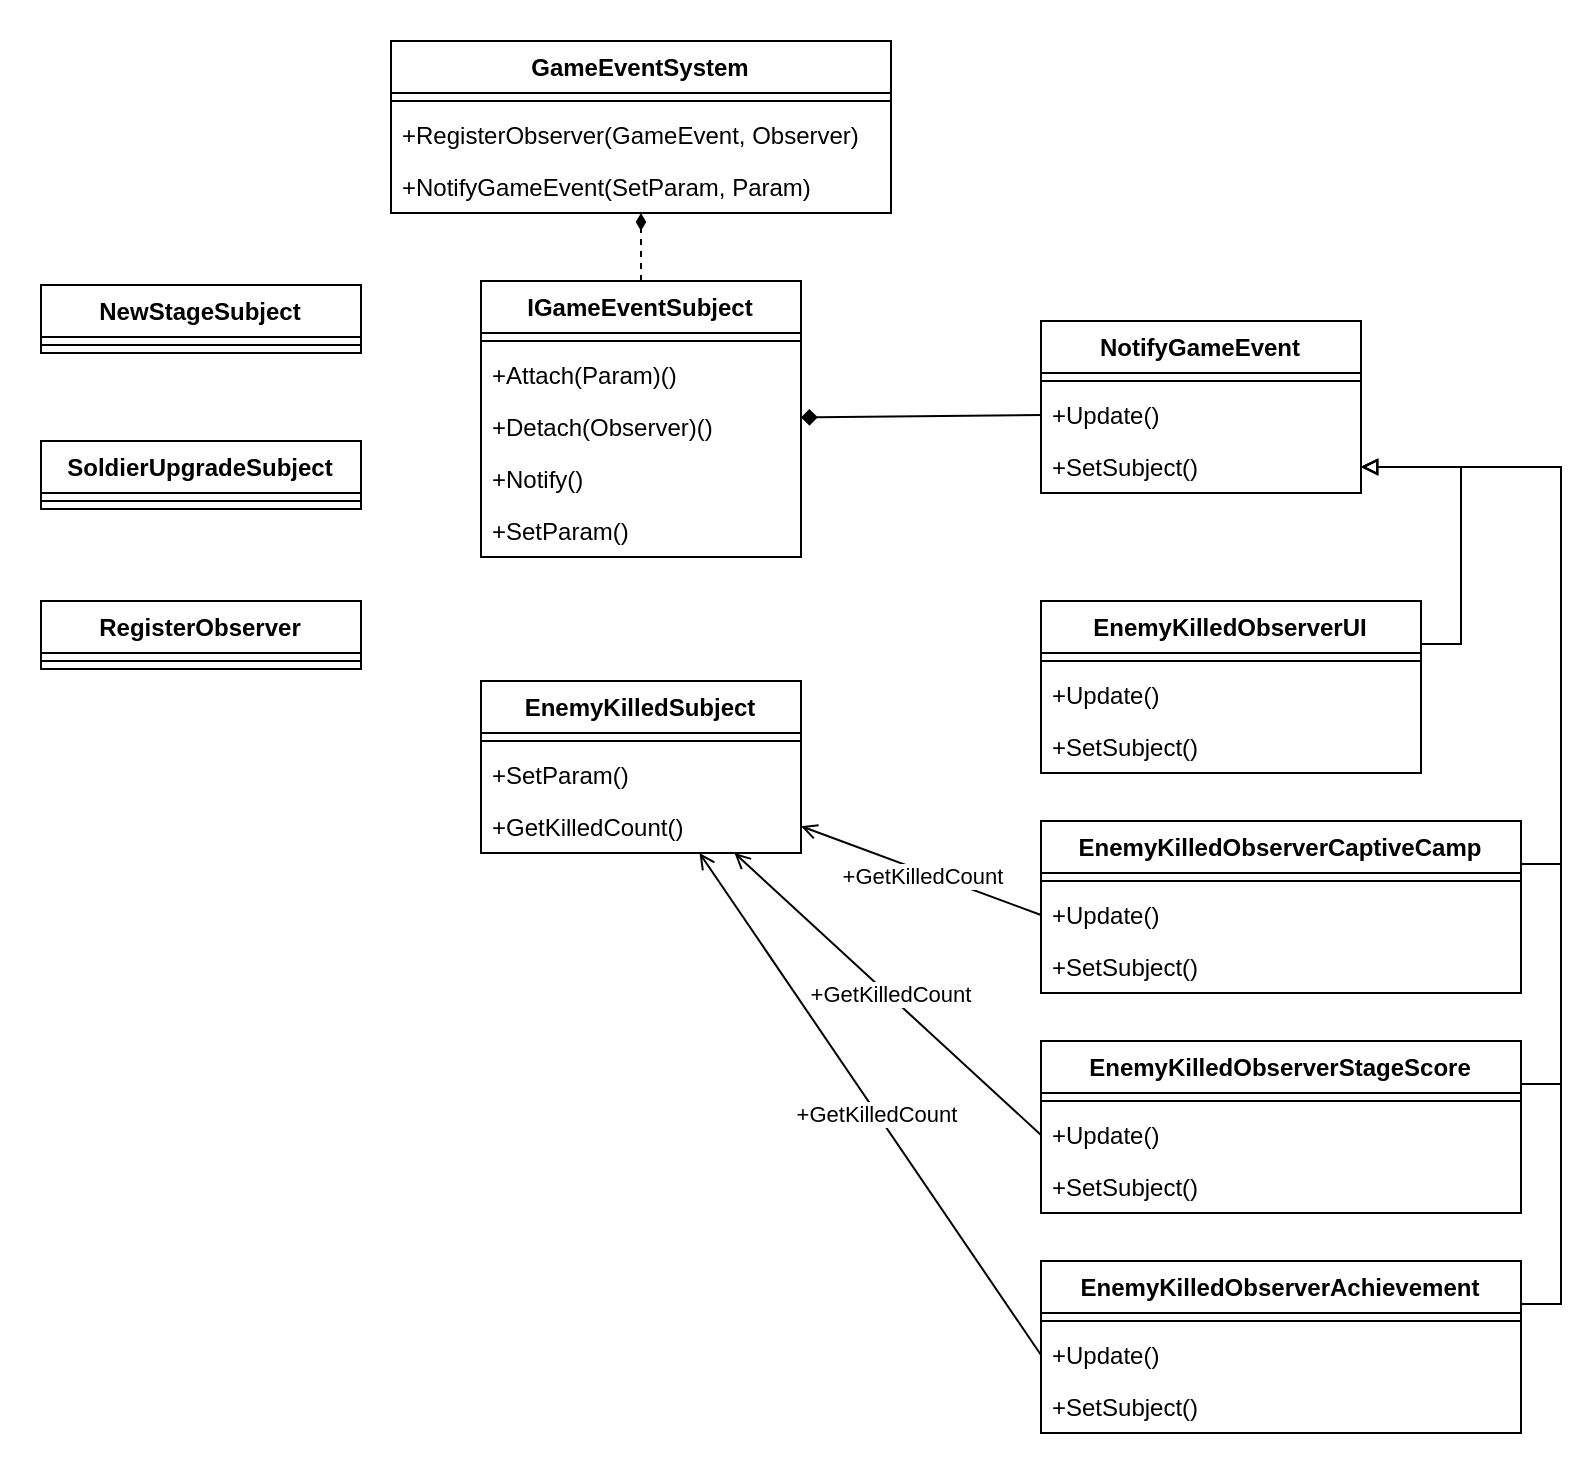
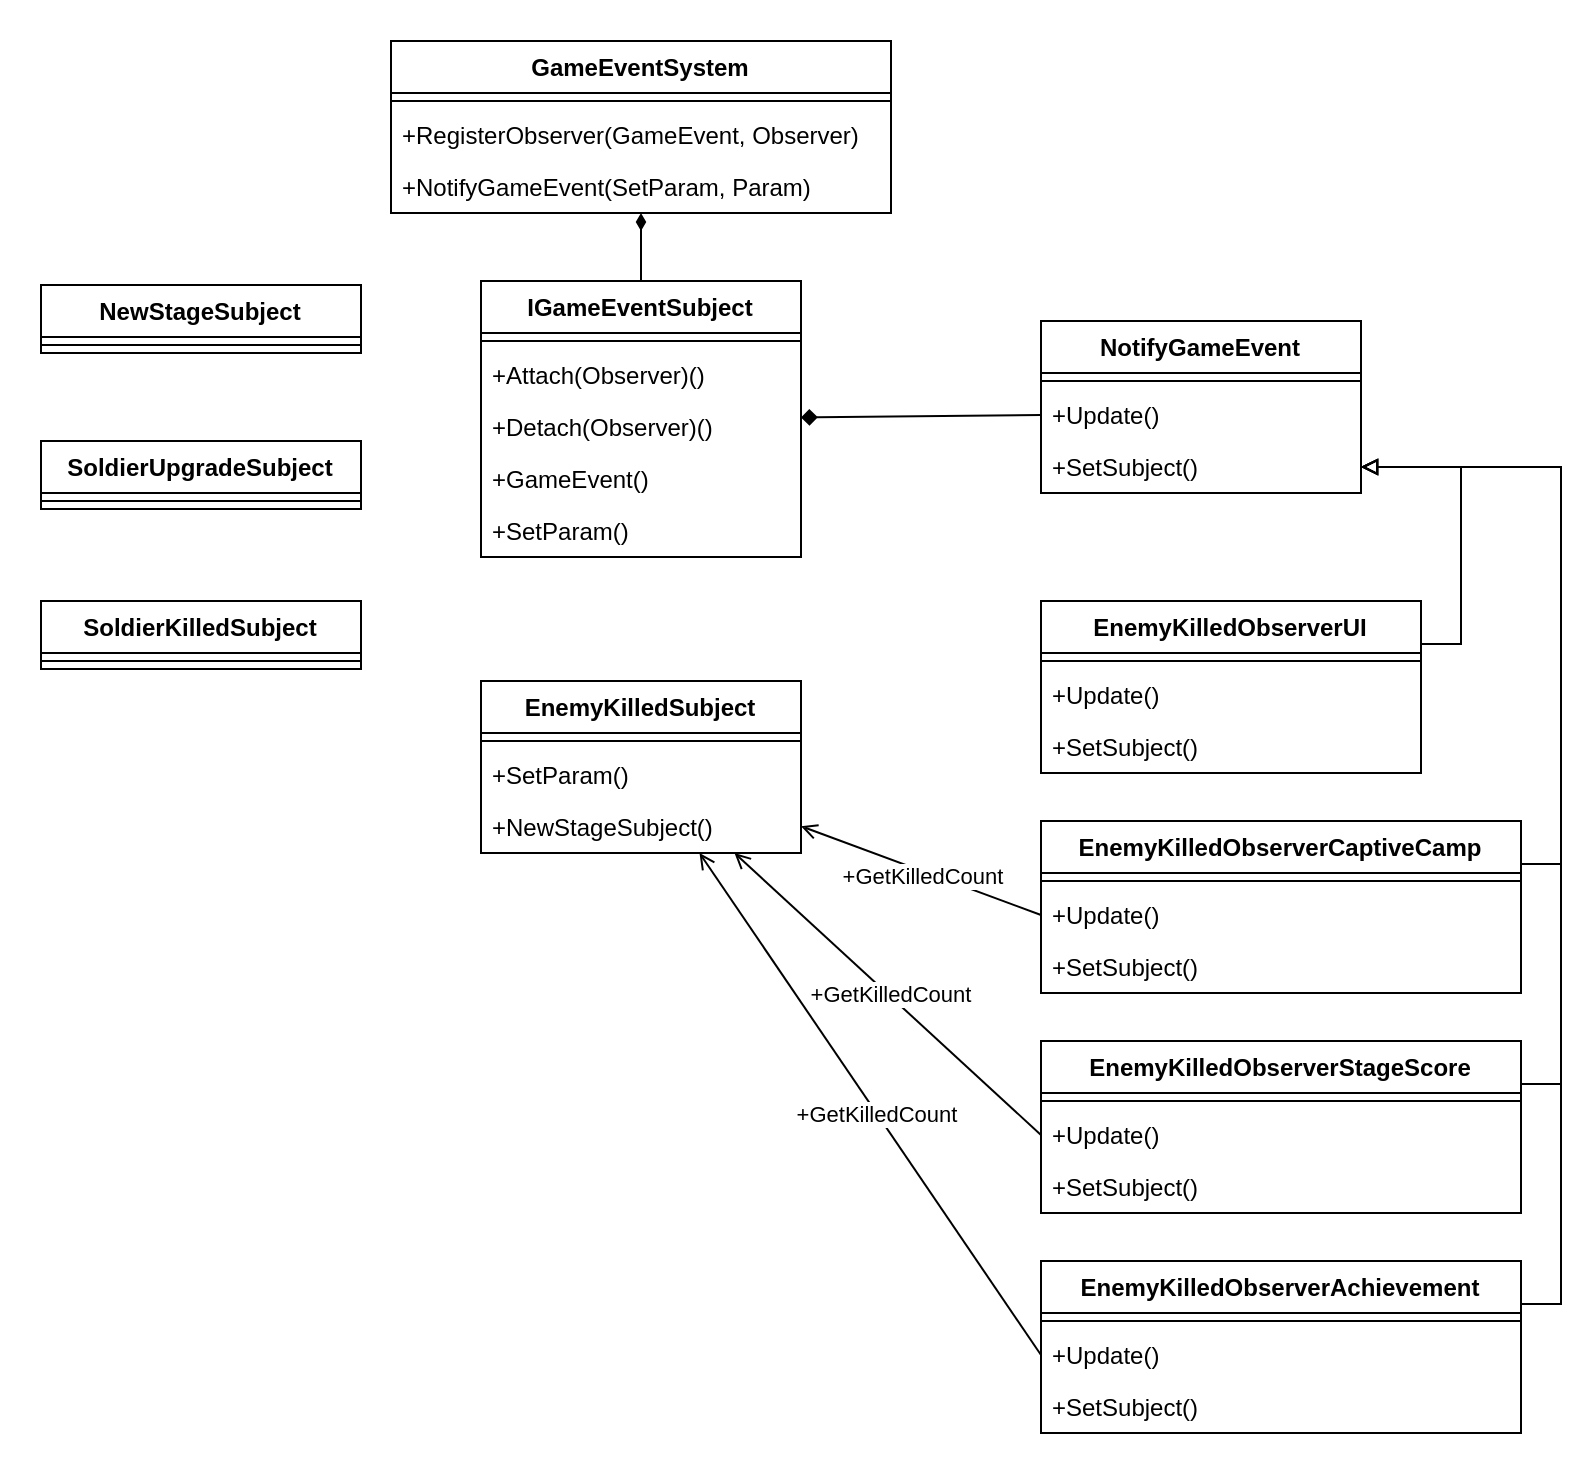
(641, 255) -> (641, 255)
(601, 377) -> (621, 377)
(550, 481) -> (574, 481)
(201, 629) -> (201, 629)
(598, 829) -> (614, 829)
